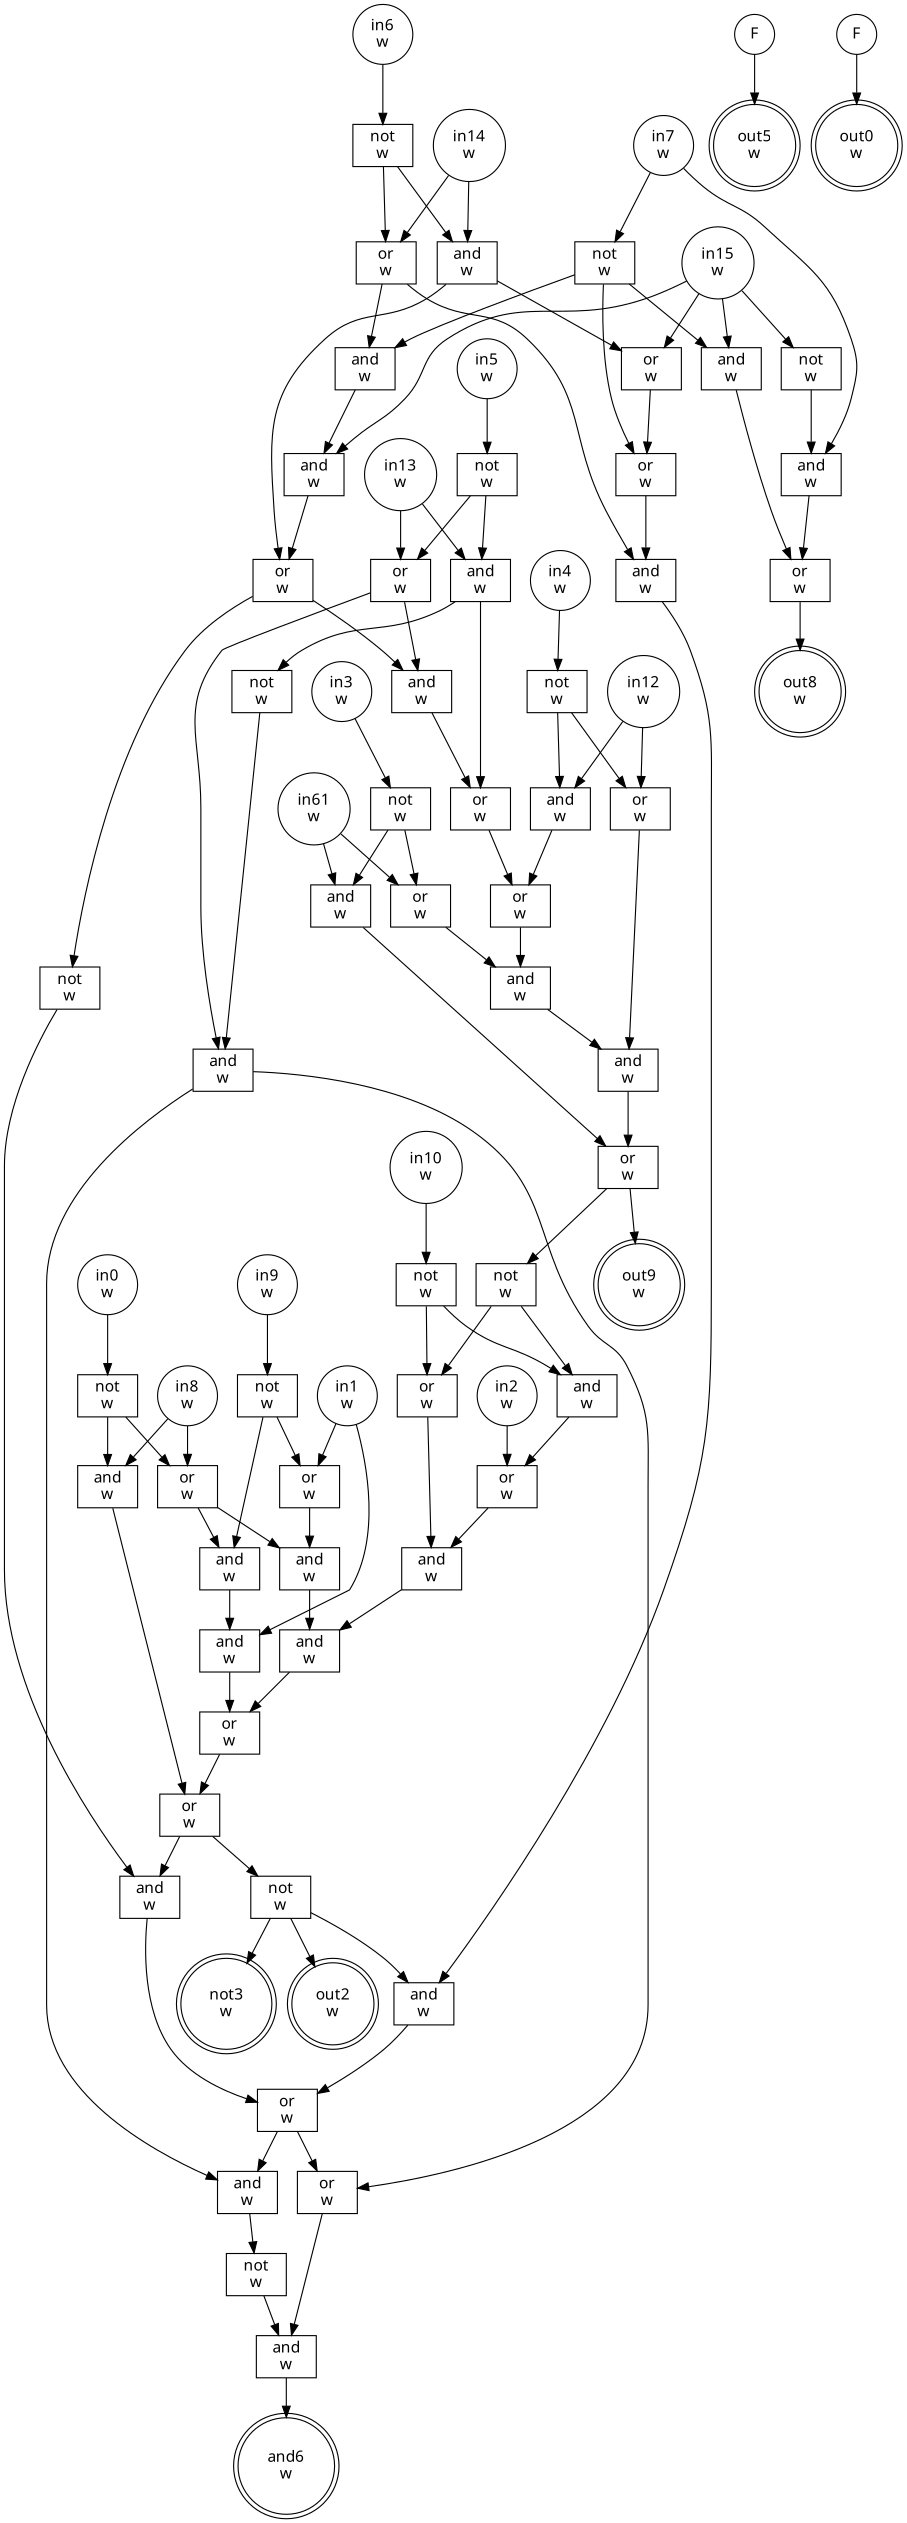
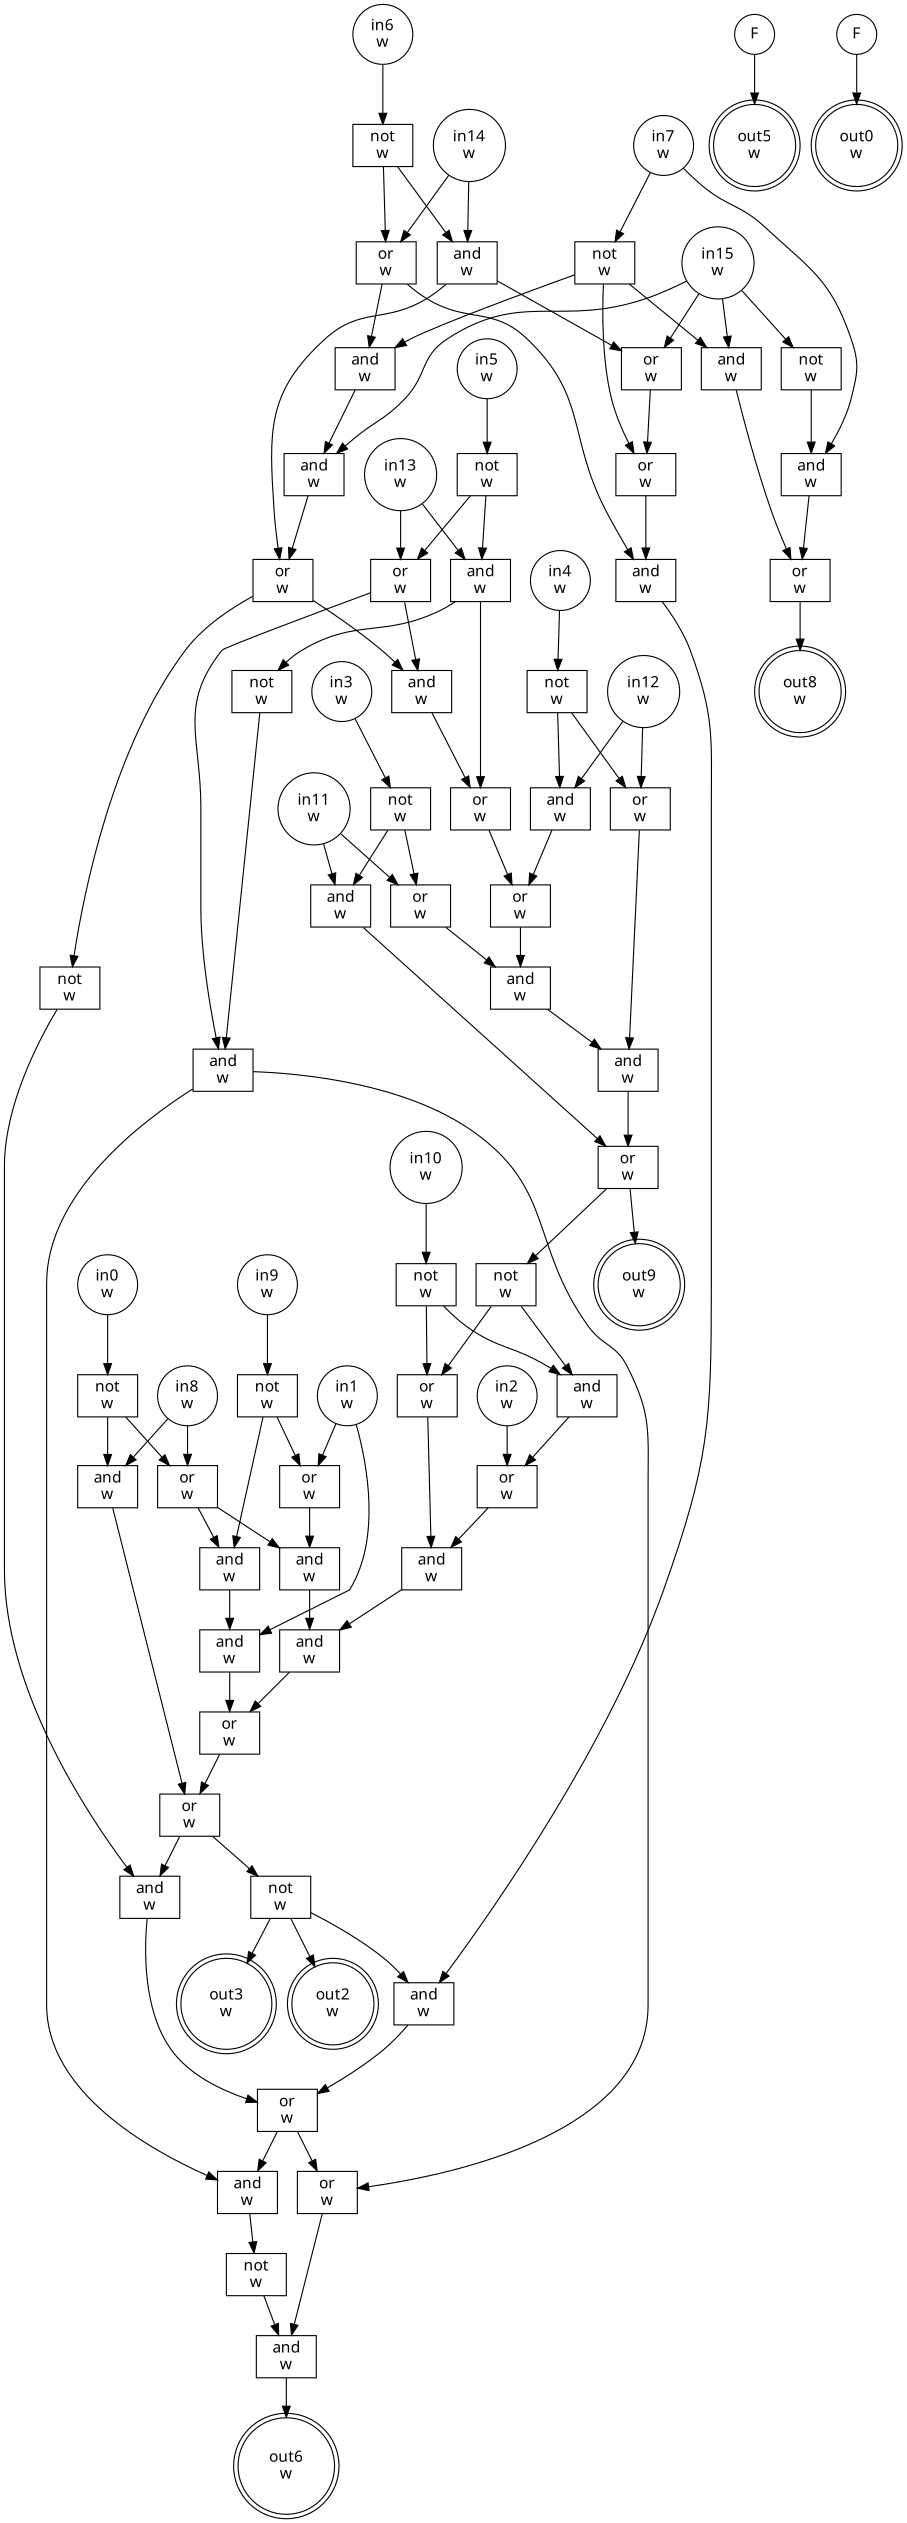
(314, 809) -> (314, 809)
(226, 2004) -> (226, 2004)
(286, 2466) -> (286, 2466)
